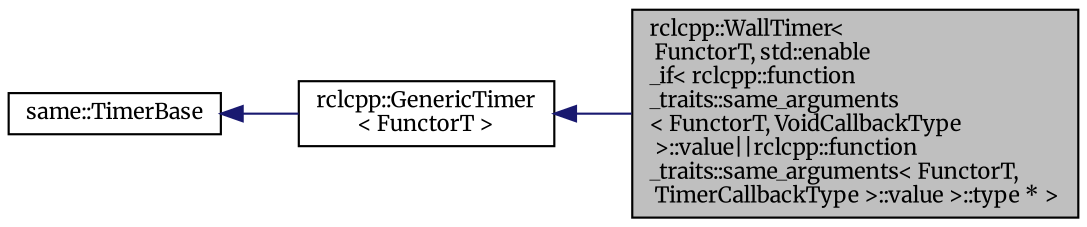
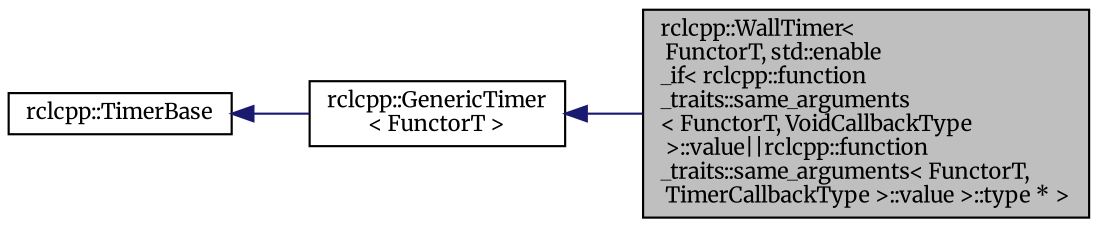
(115, 114) -> (120, 114)
